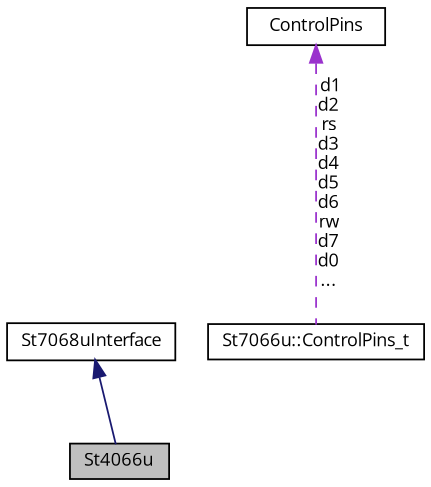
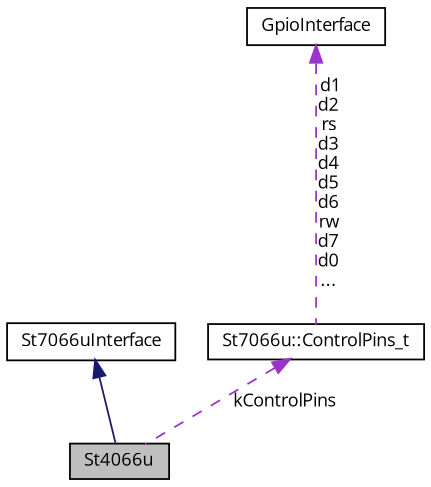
(316, 27) -> (316, 27)
(91, 342) -> (91, 342)
none -> (210, 406)
